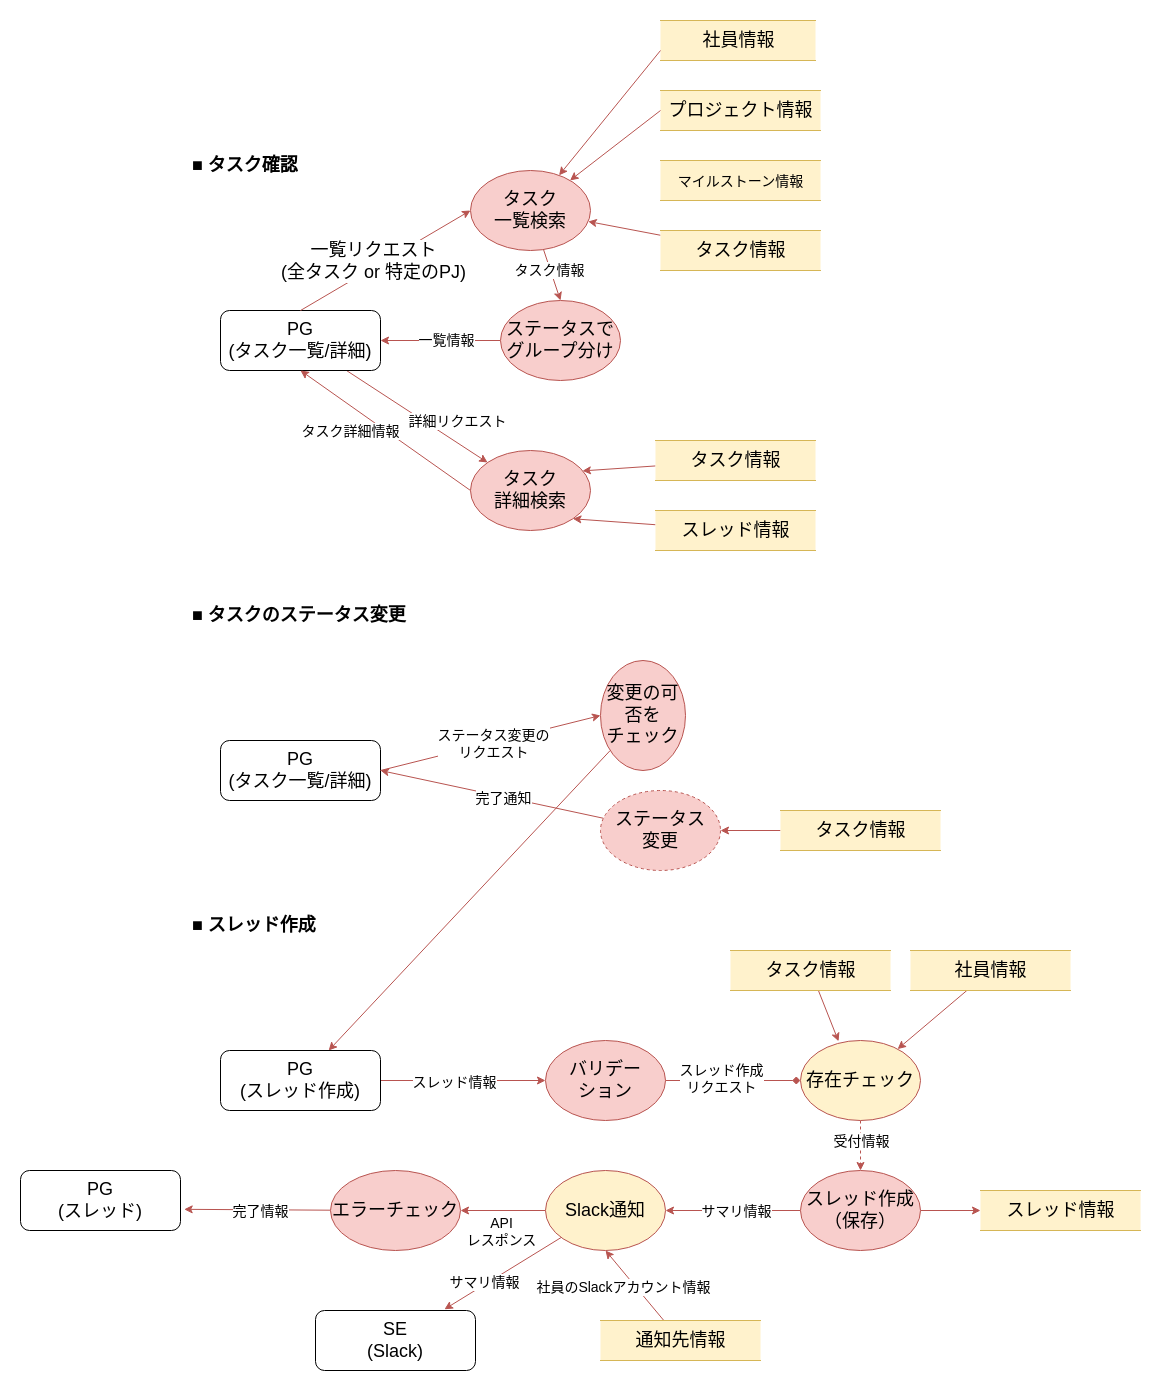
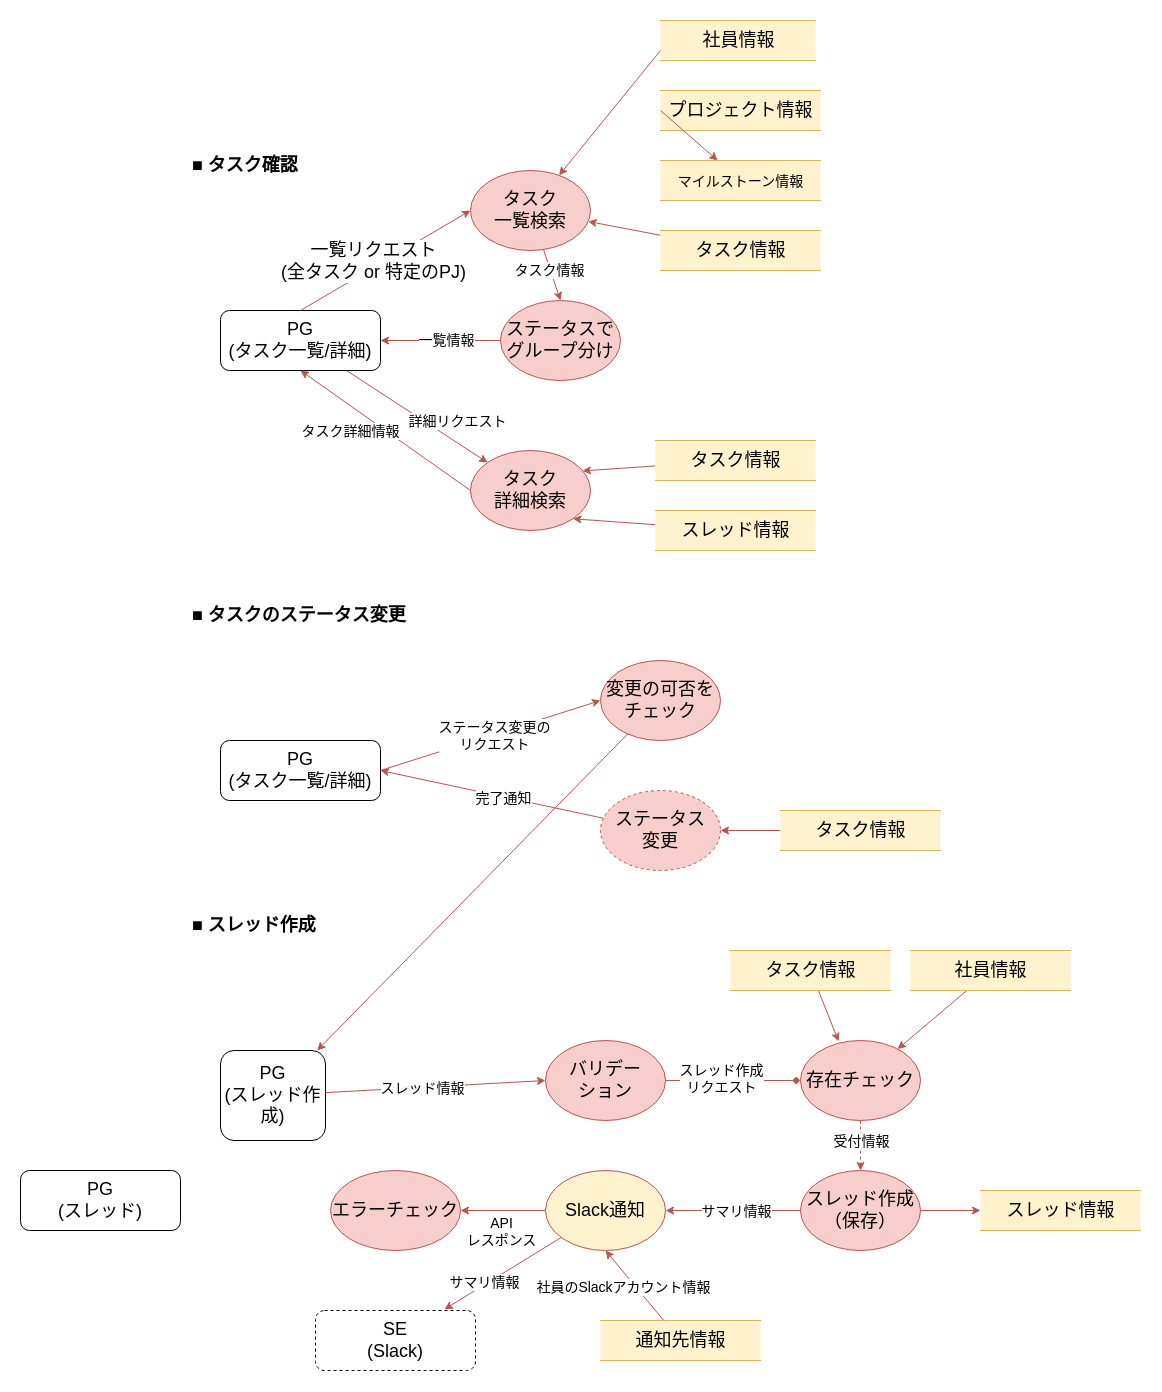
(618, 143) -> (686, 133)
(643, 716) -> (661, 701)
(301, 1081) -> (273, 1096)
(861, 1081) -> (861, 1081)
(240, 1210) -> none
(396, 1341) -> (396, 1341)
